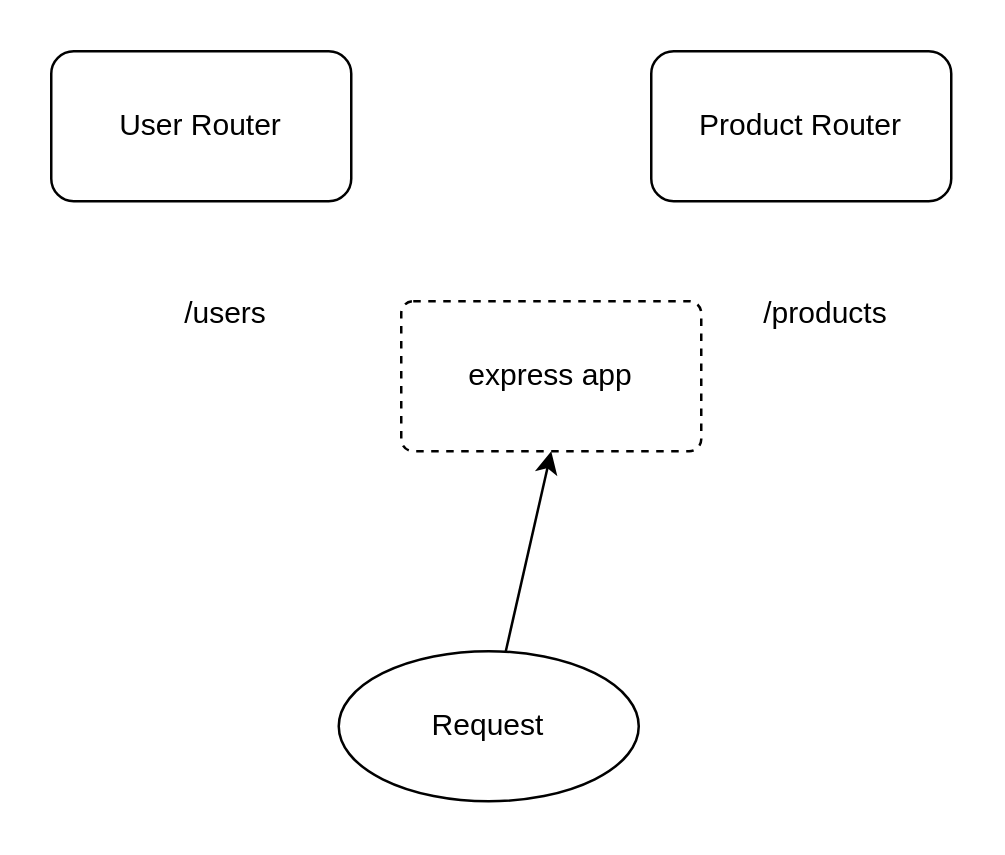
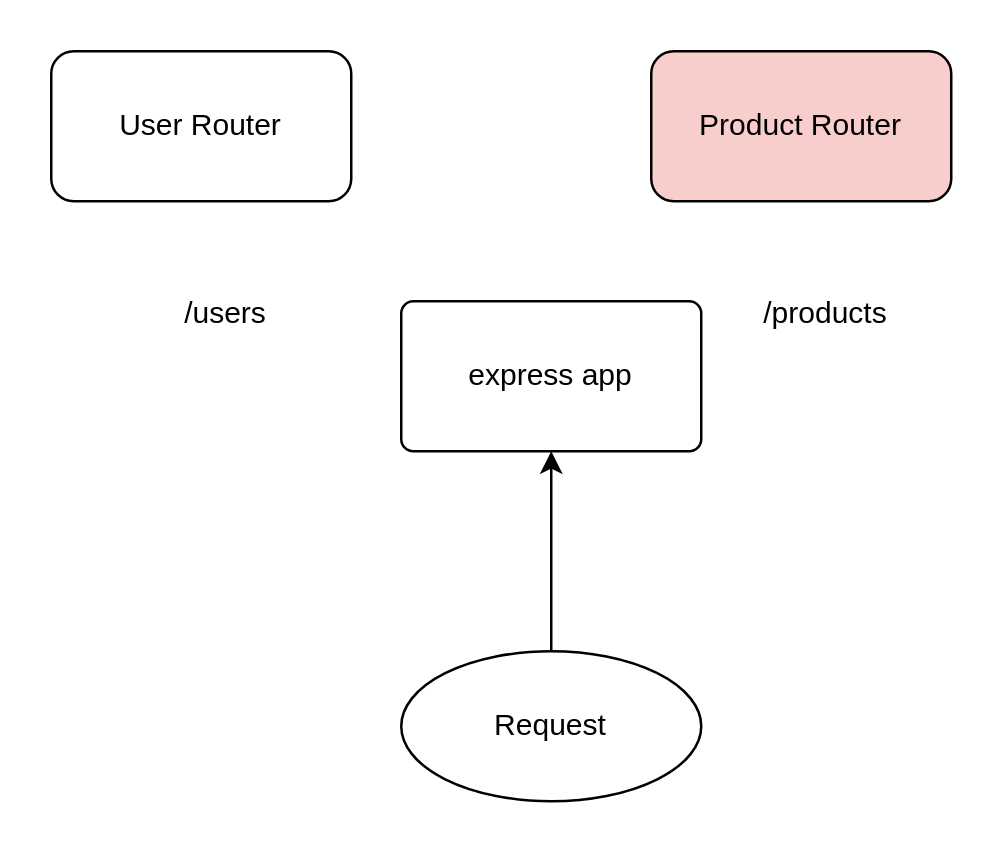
(801, 126) -> (801, 126)
(551, 376) -> (551, 376)
(489, 726) -> (551, 726)
